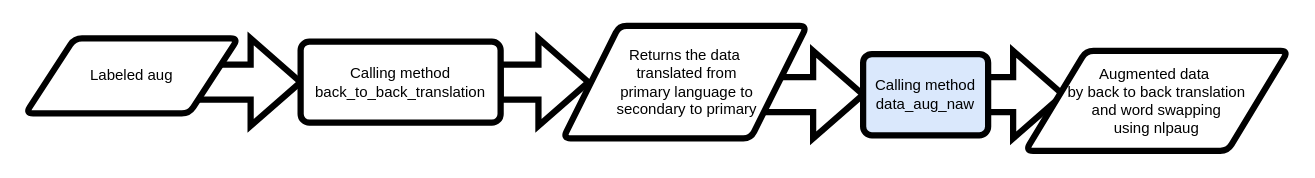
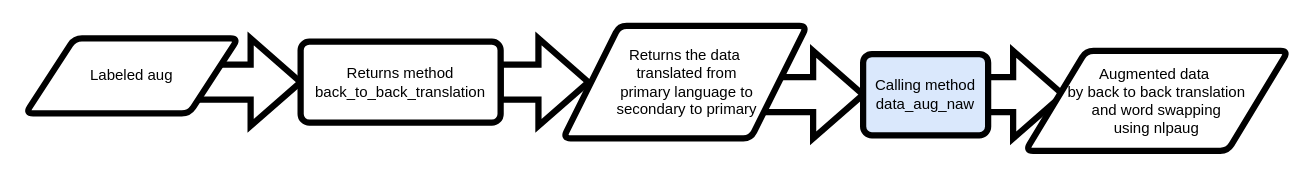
(401, 82) -> (401, 82)
